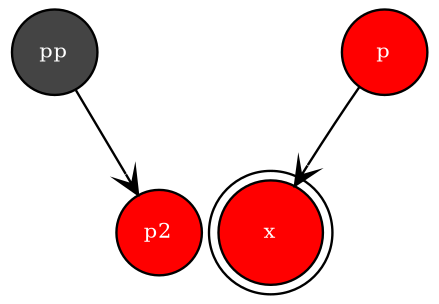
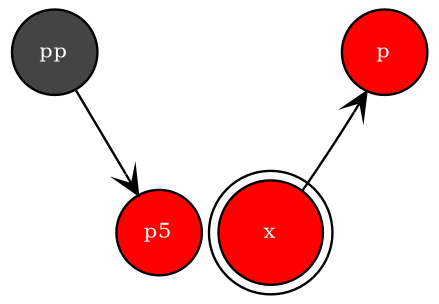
(333, 126) -> (329, 152)
(159, 233) -> (159, 233)
